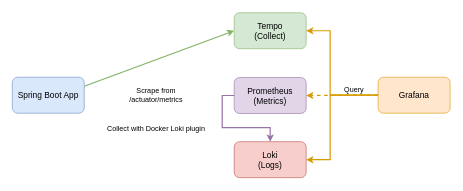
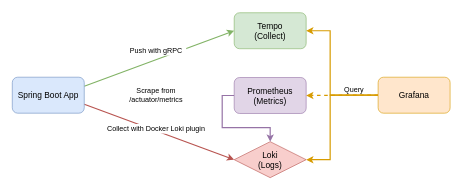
none -> (156, 51)
none -> (196, 145)
(270, 160) -> (270, 160)
